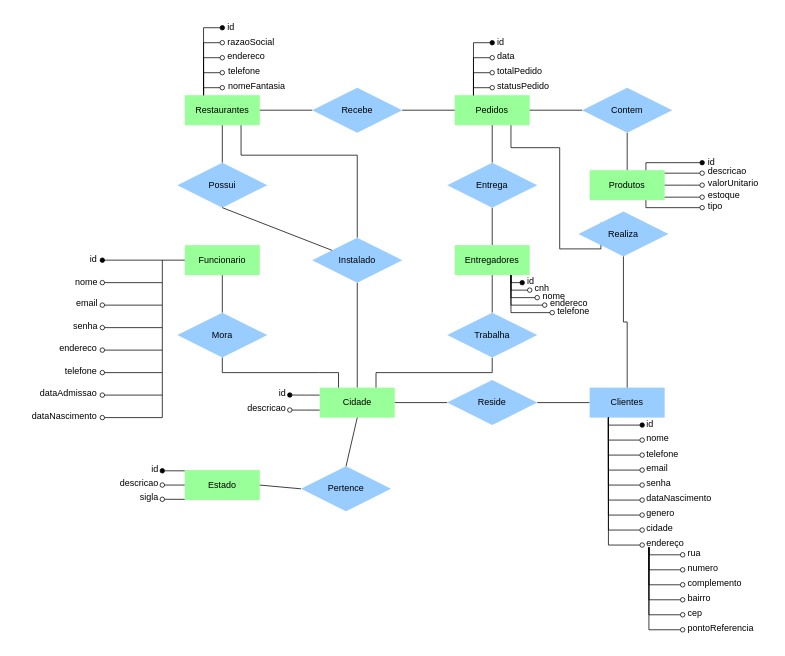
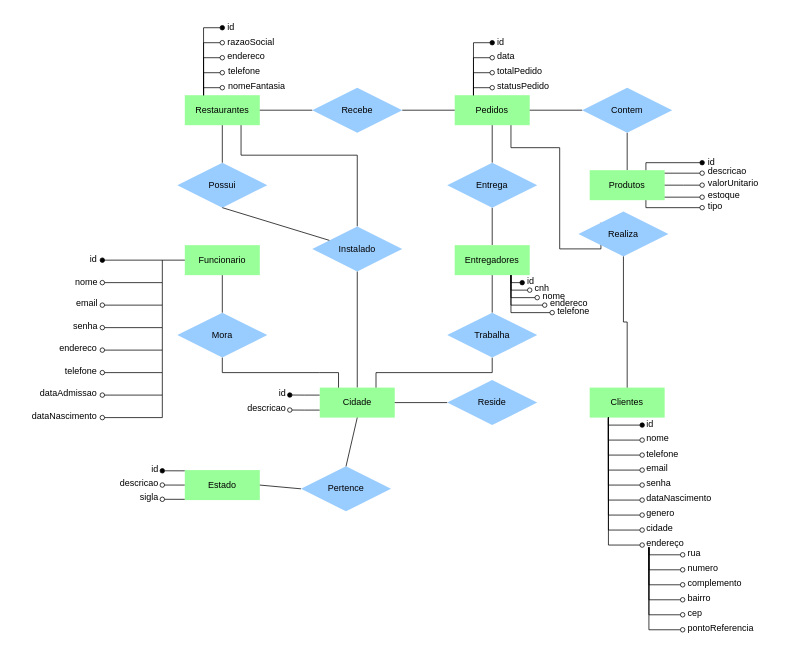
(357, 260) -> (357, 249)
(564, 402) -> none
(627, 402) -> (627, 402)
